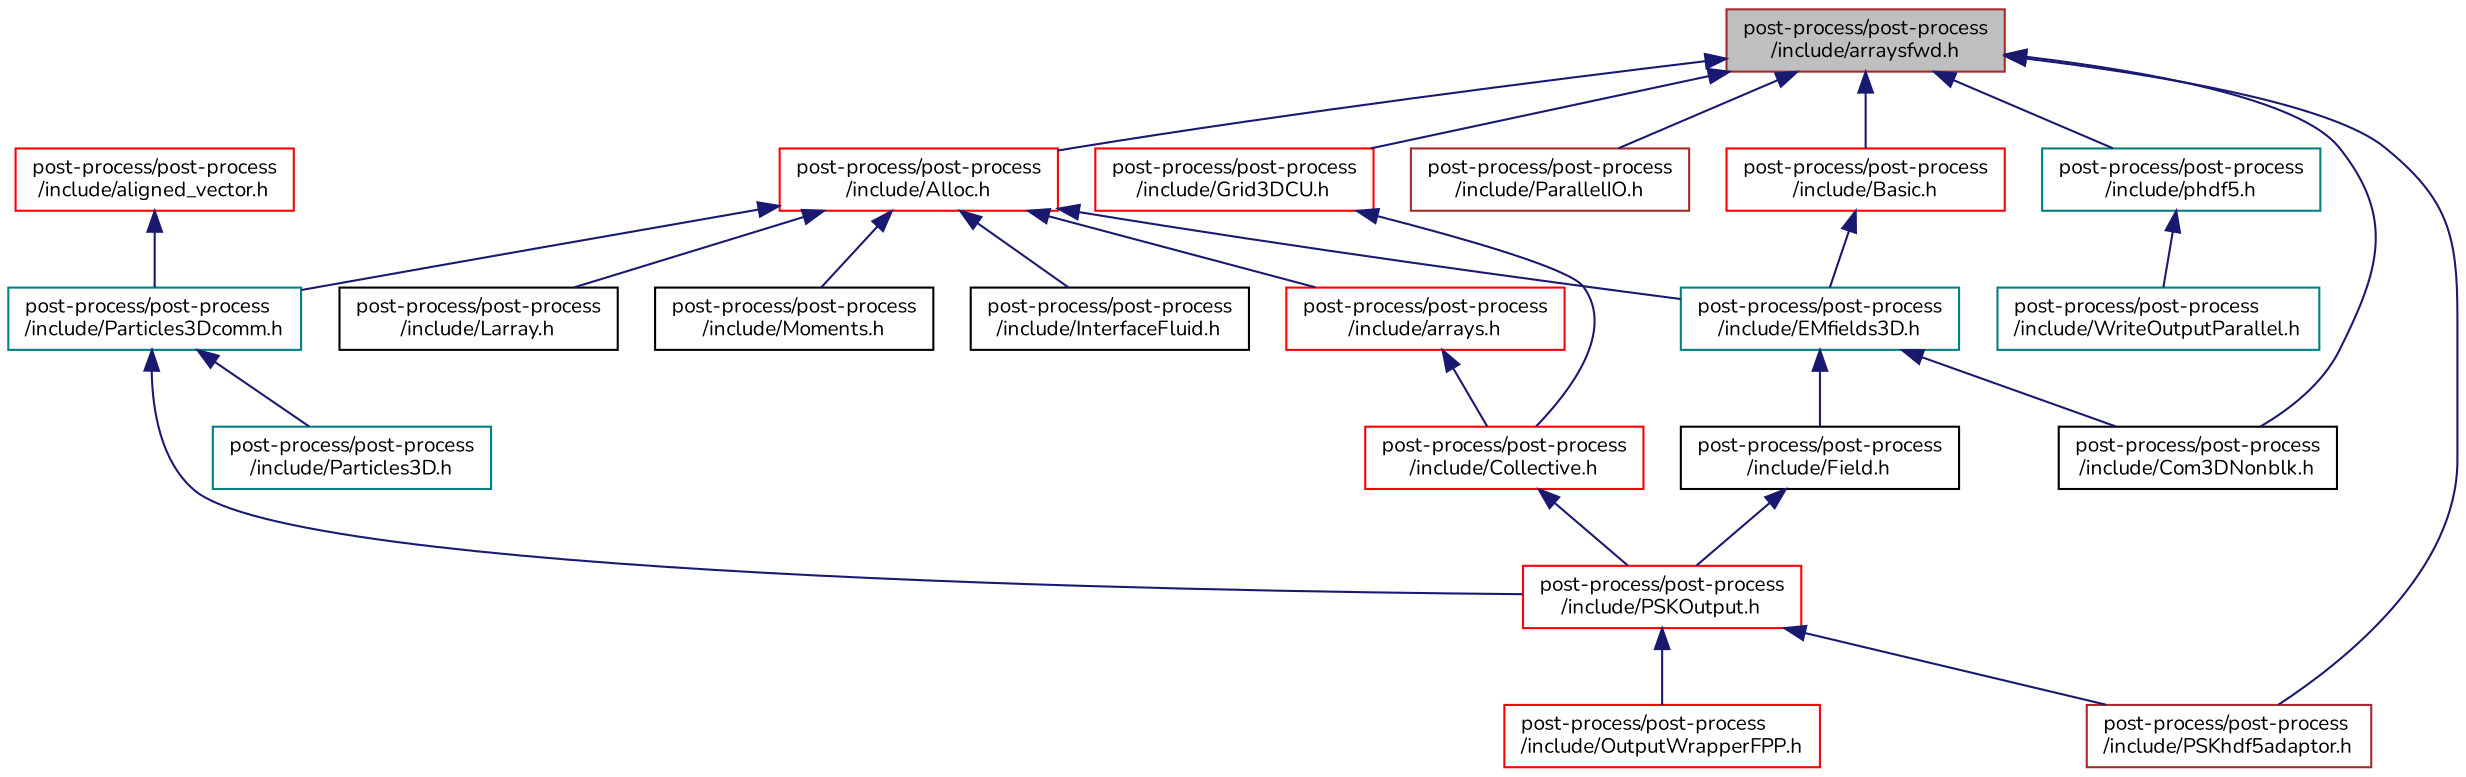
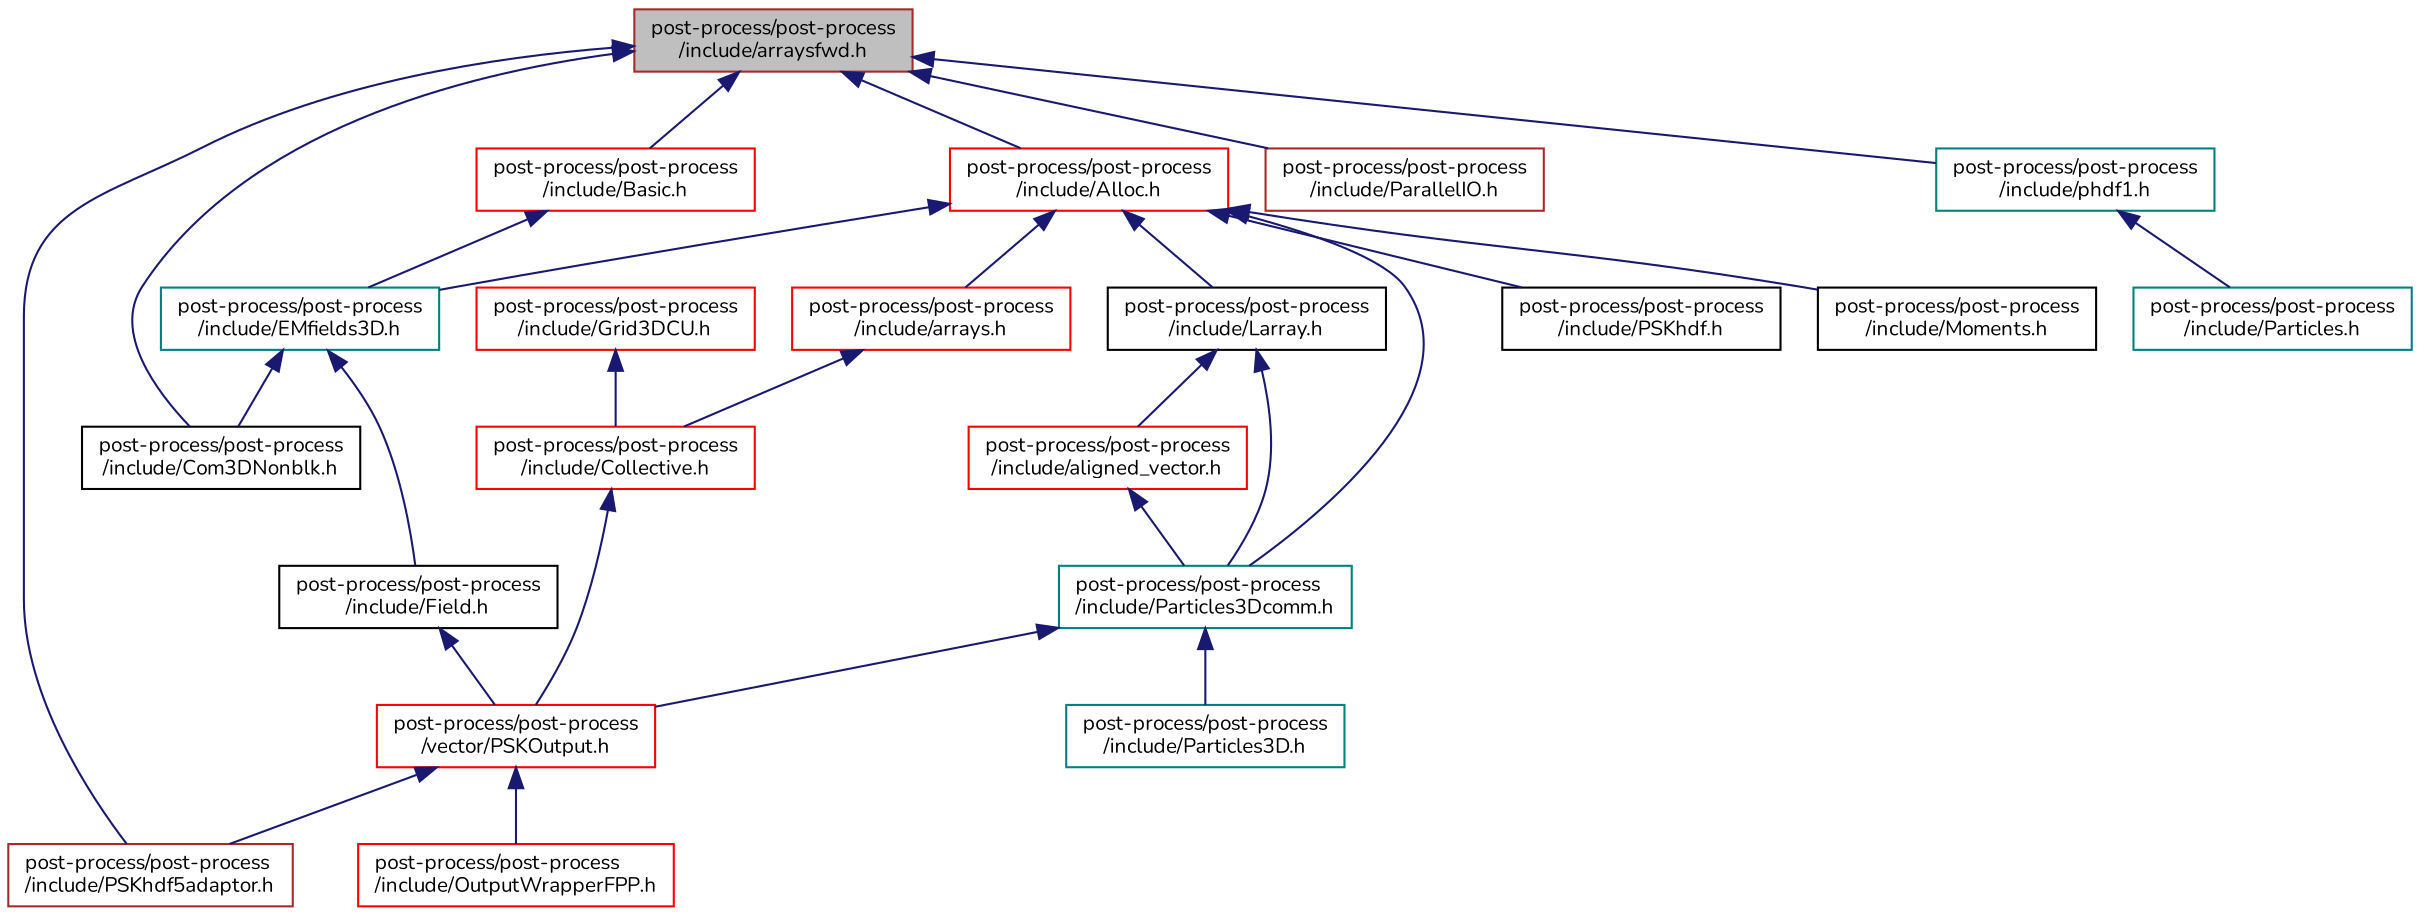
(1540, 112) -> none
(2181, 180) -> (2075, 180)
(1110, 319) -> (1641, 319)
(2158, 319) -> (2273, 319)
none -> (1170, 396)
none -> (1269, 472)
(1662, 597) -> (516, 736)
